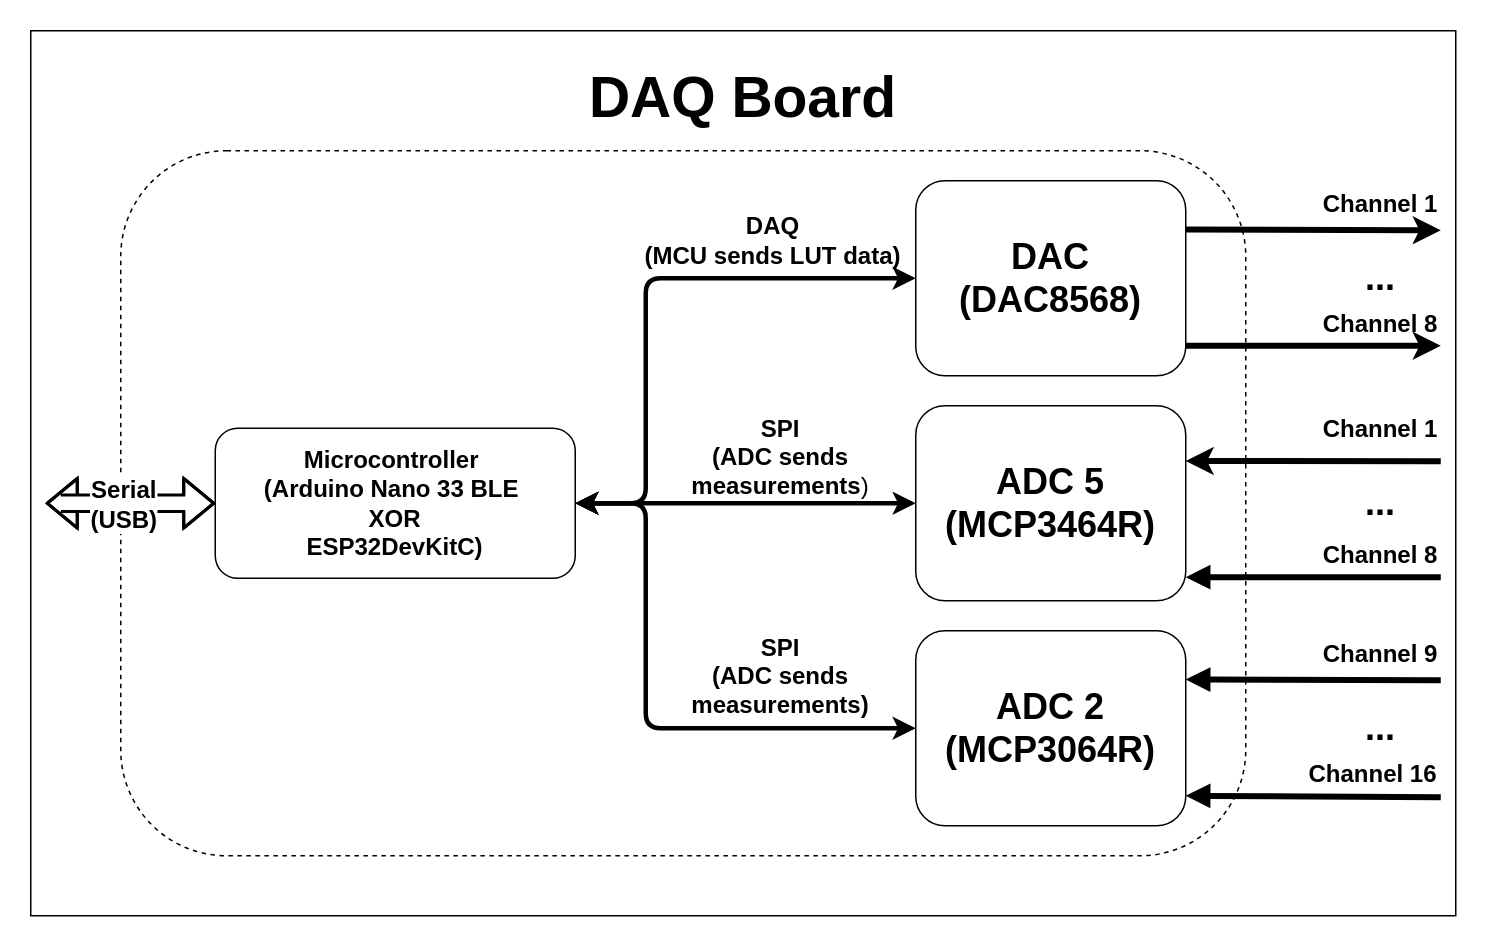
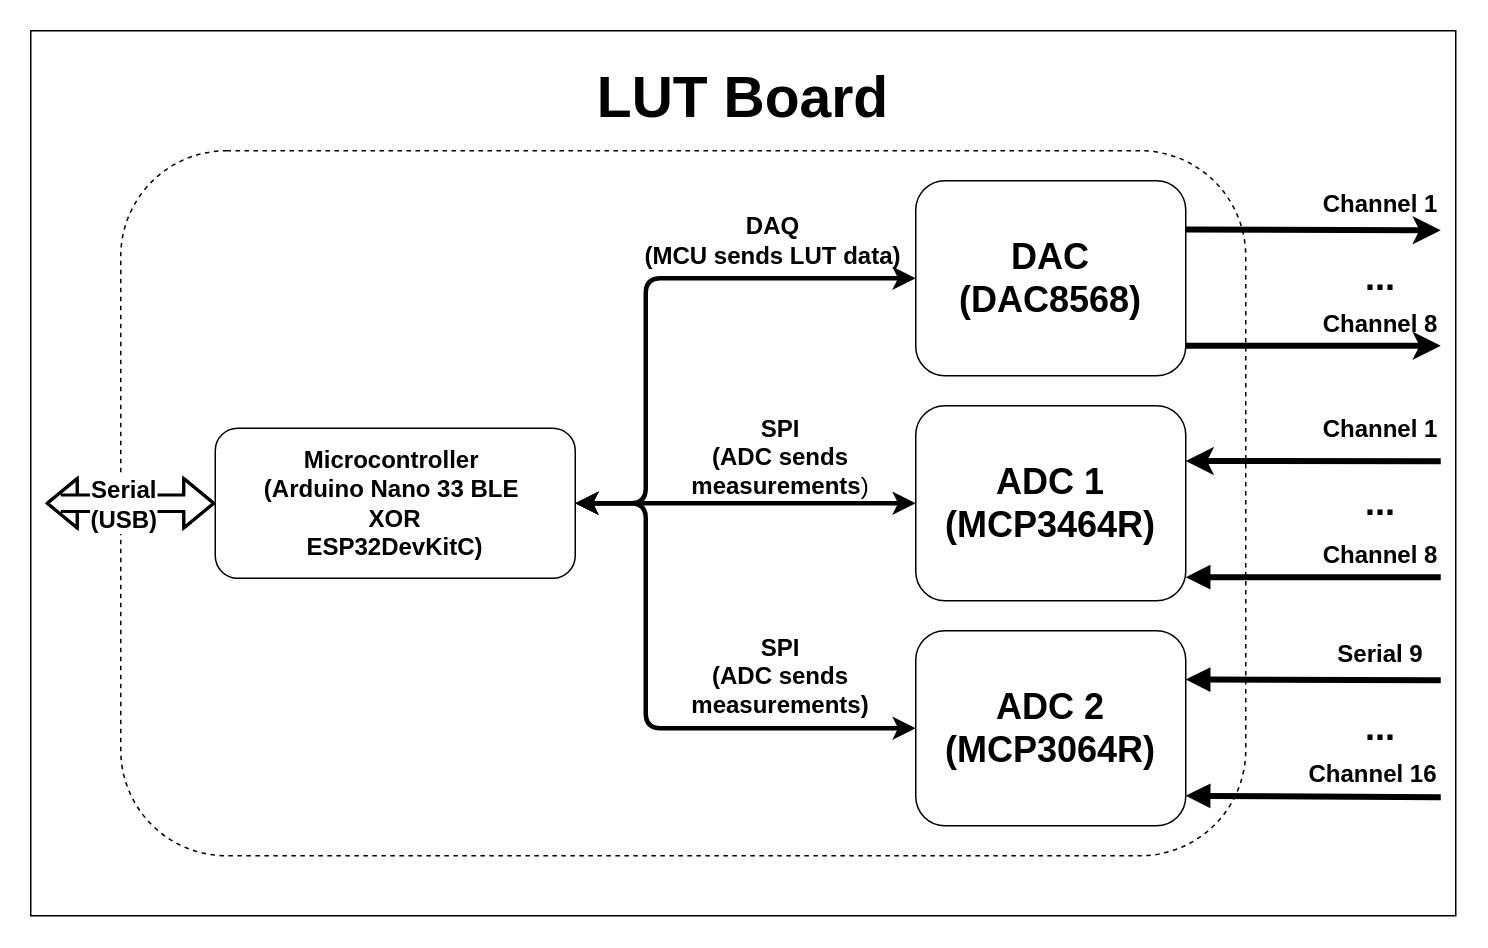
(743, 98) -> (743, 98)
(1051, 503) -> (1051, 503)
(1381, 653) -> (1381, 653)
